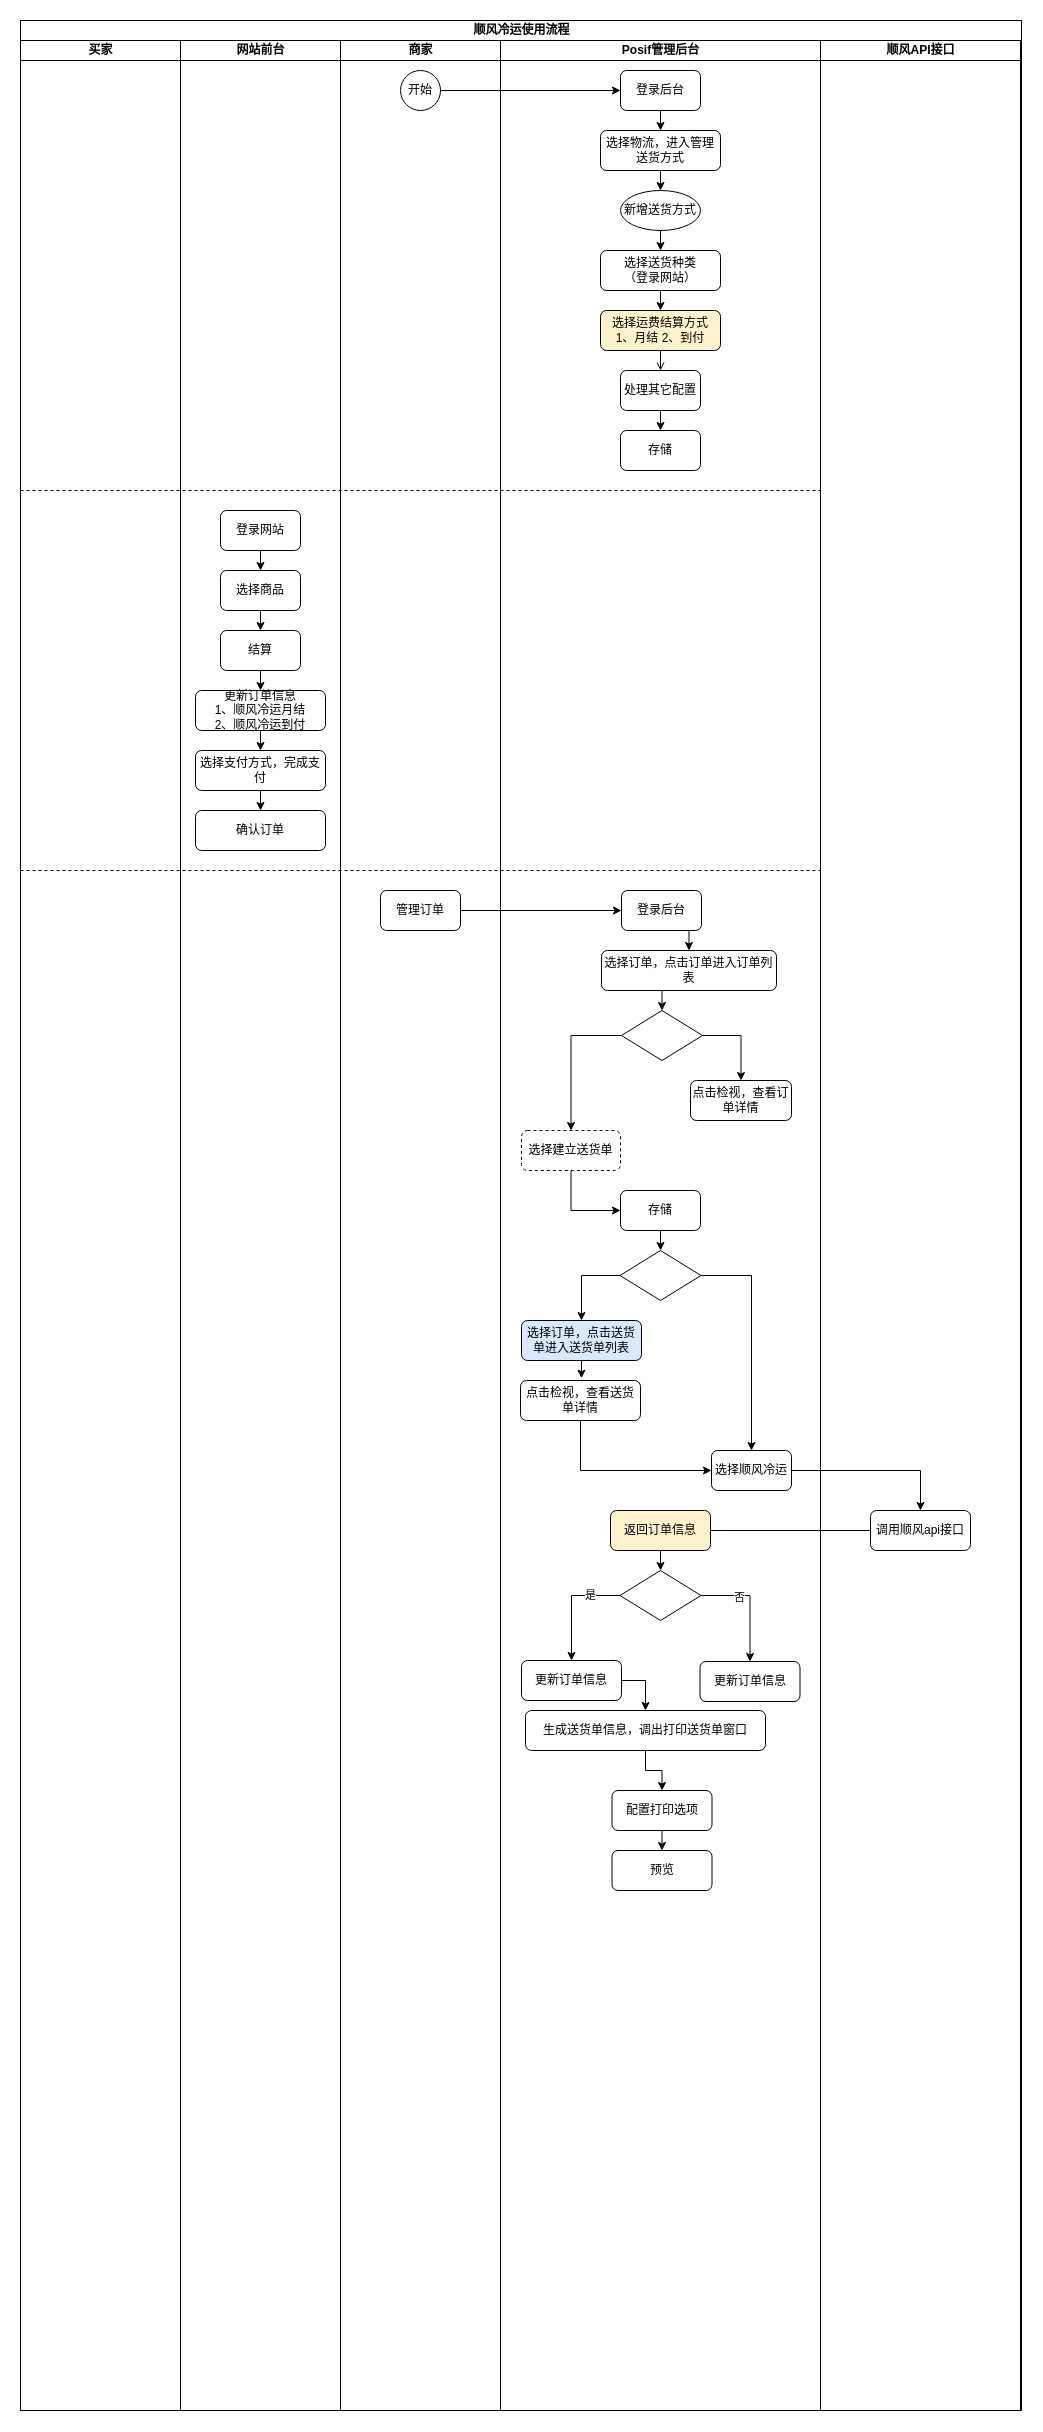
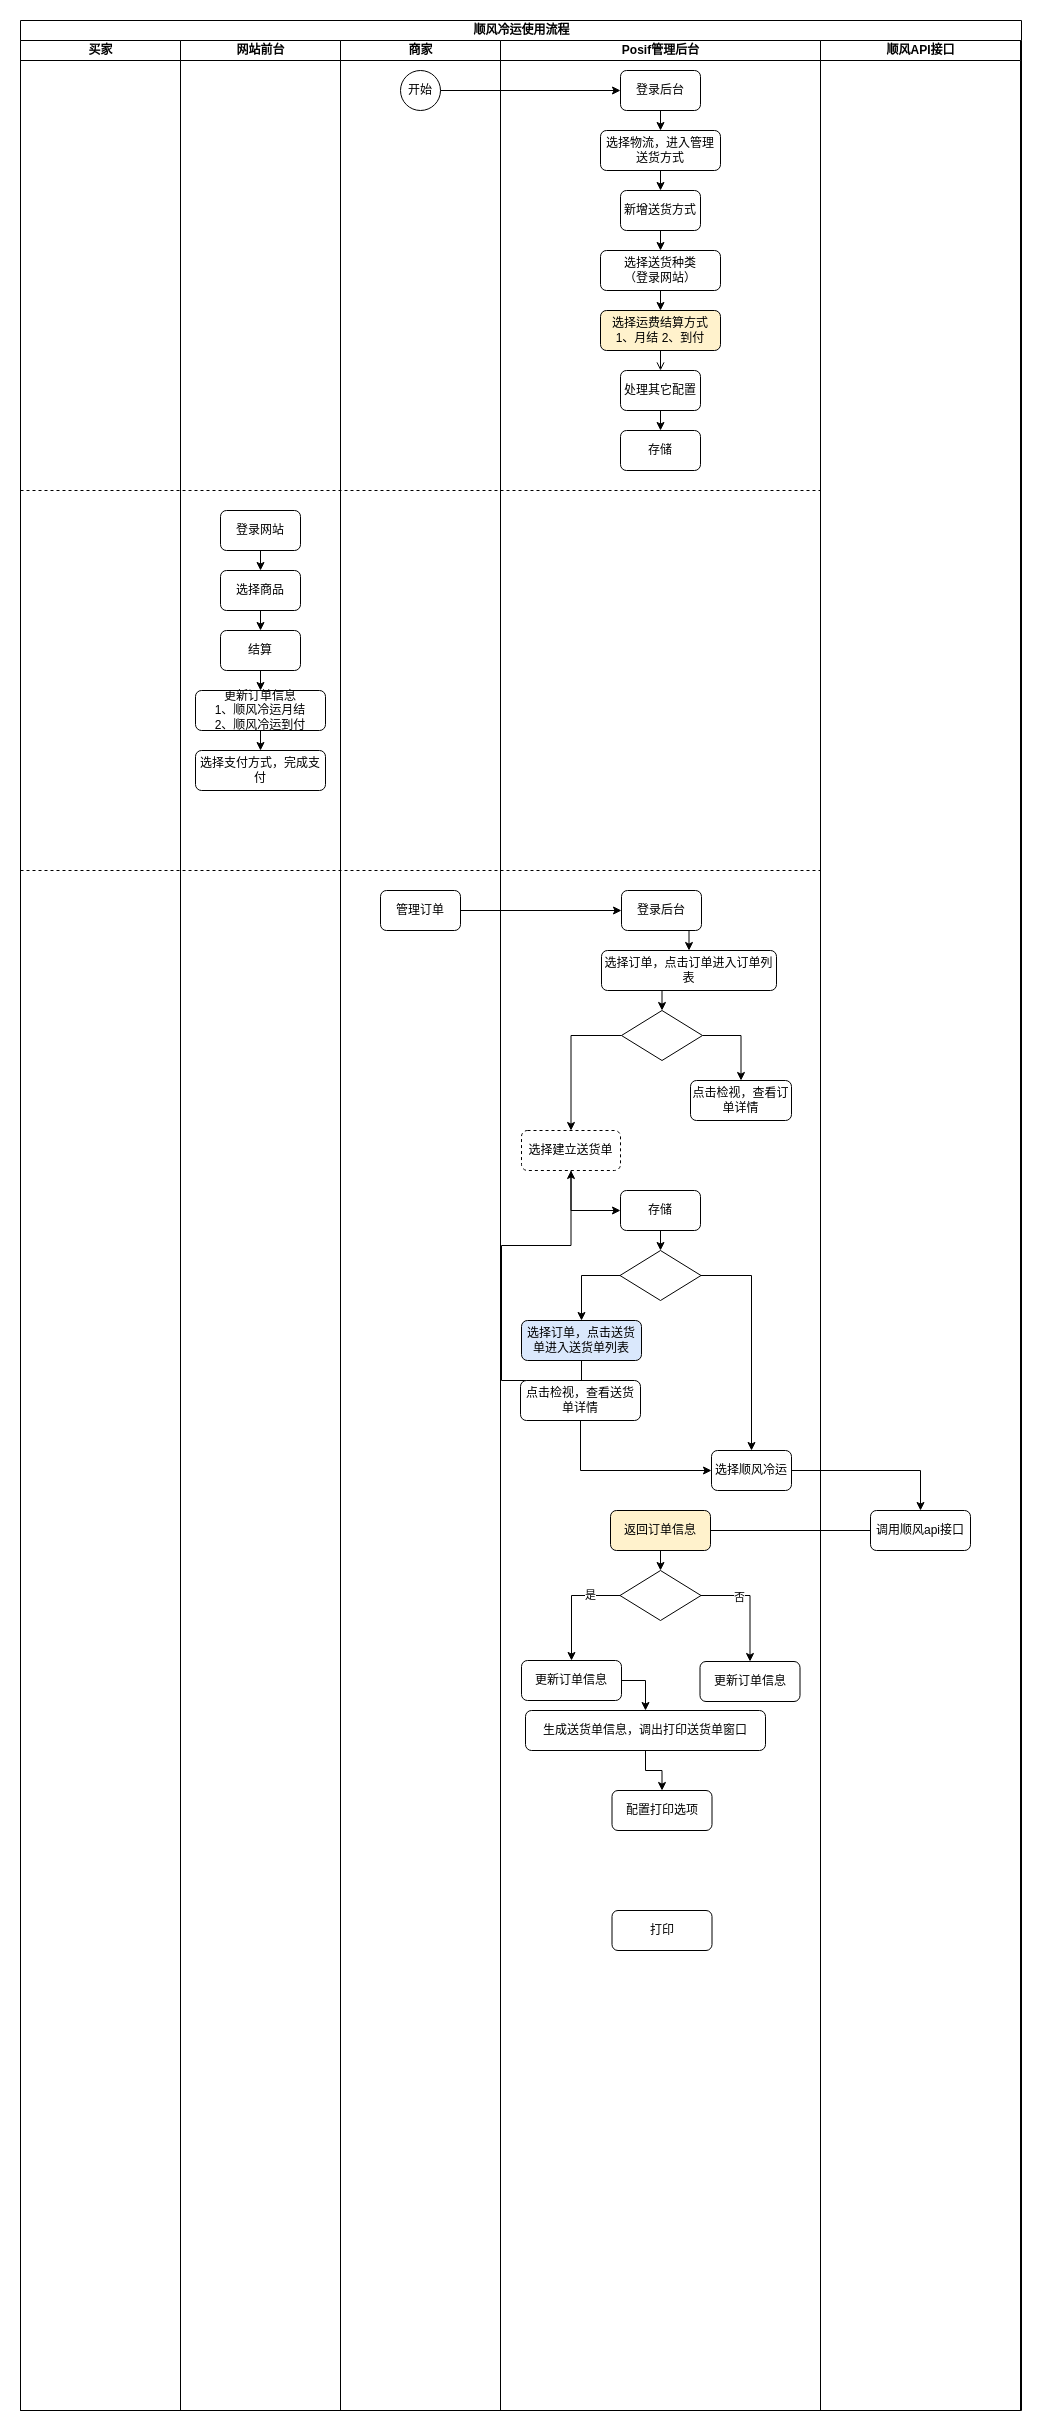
(661, 211) -> (661, 211)
(261, 797) -> none
(261, 831) -> none
(581, 1370) -> (502, 1274)
(662, 1837) -> none
(662, 1871) -> none
none -> (662, 1931)
